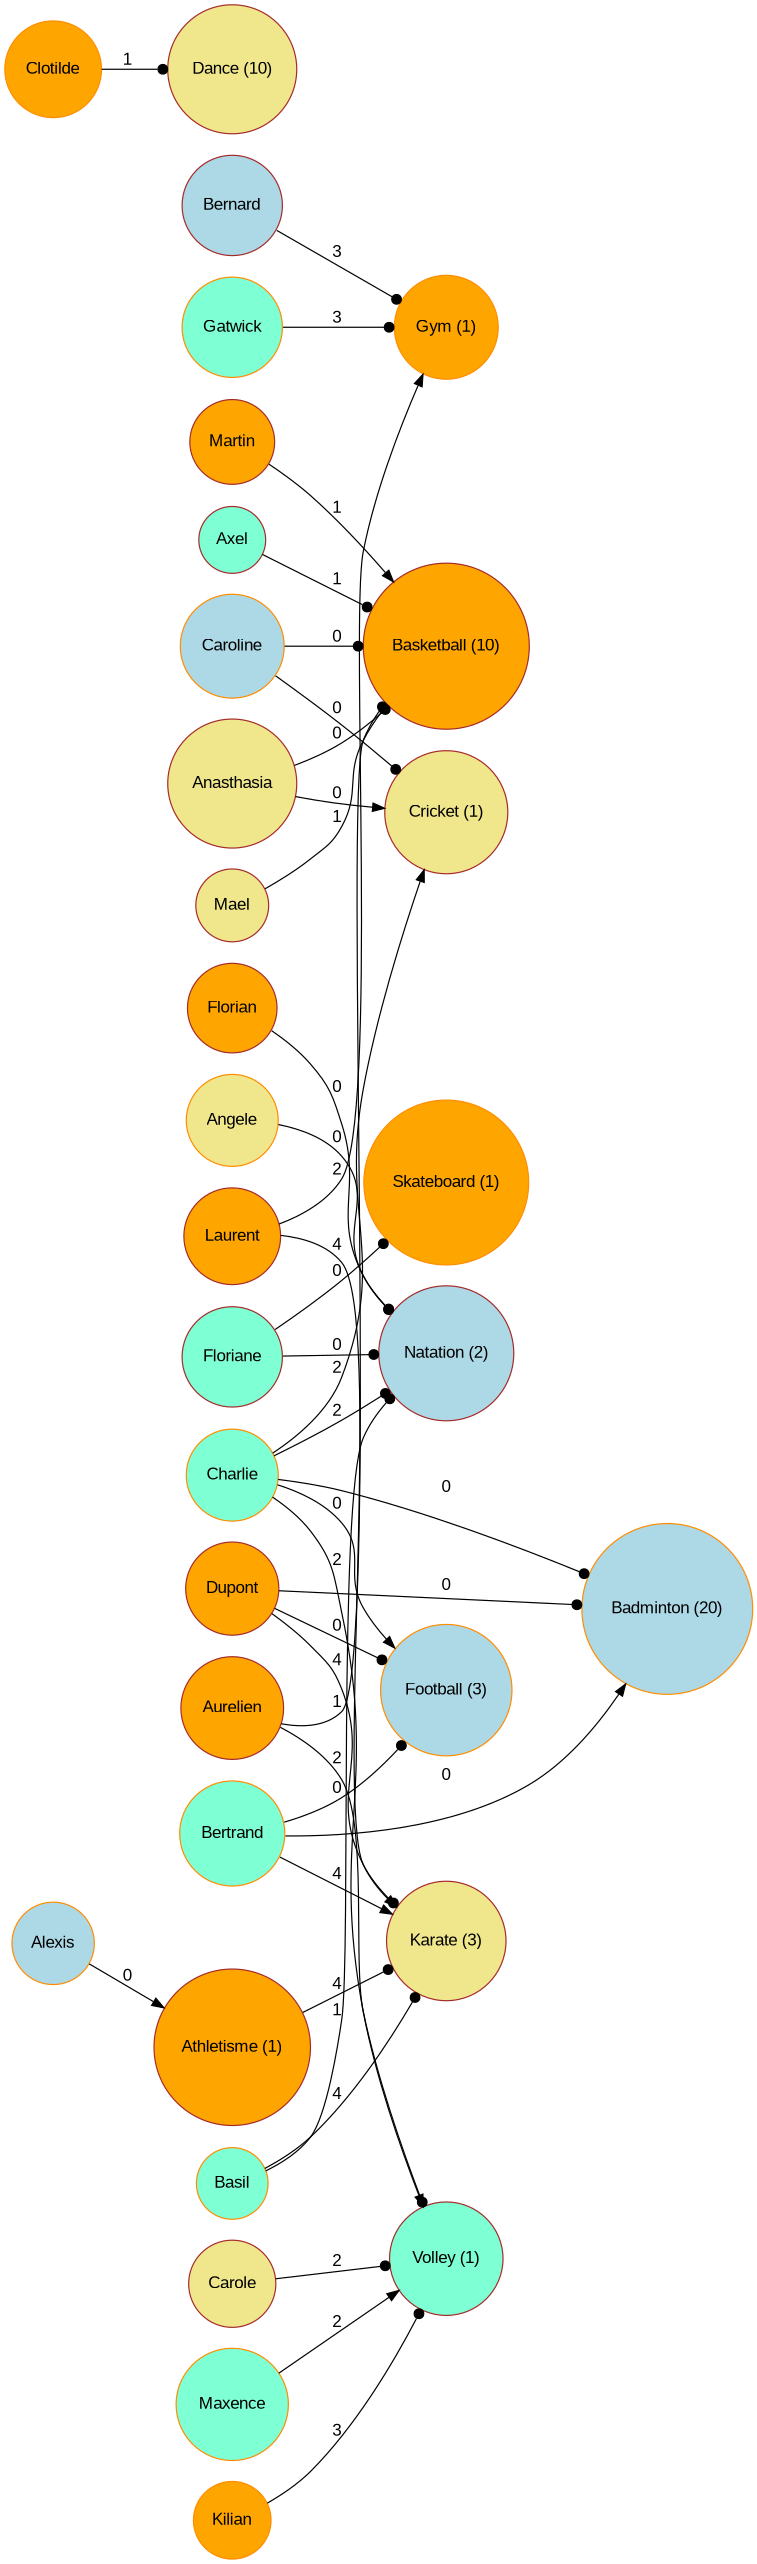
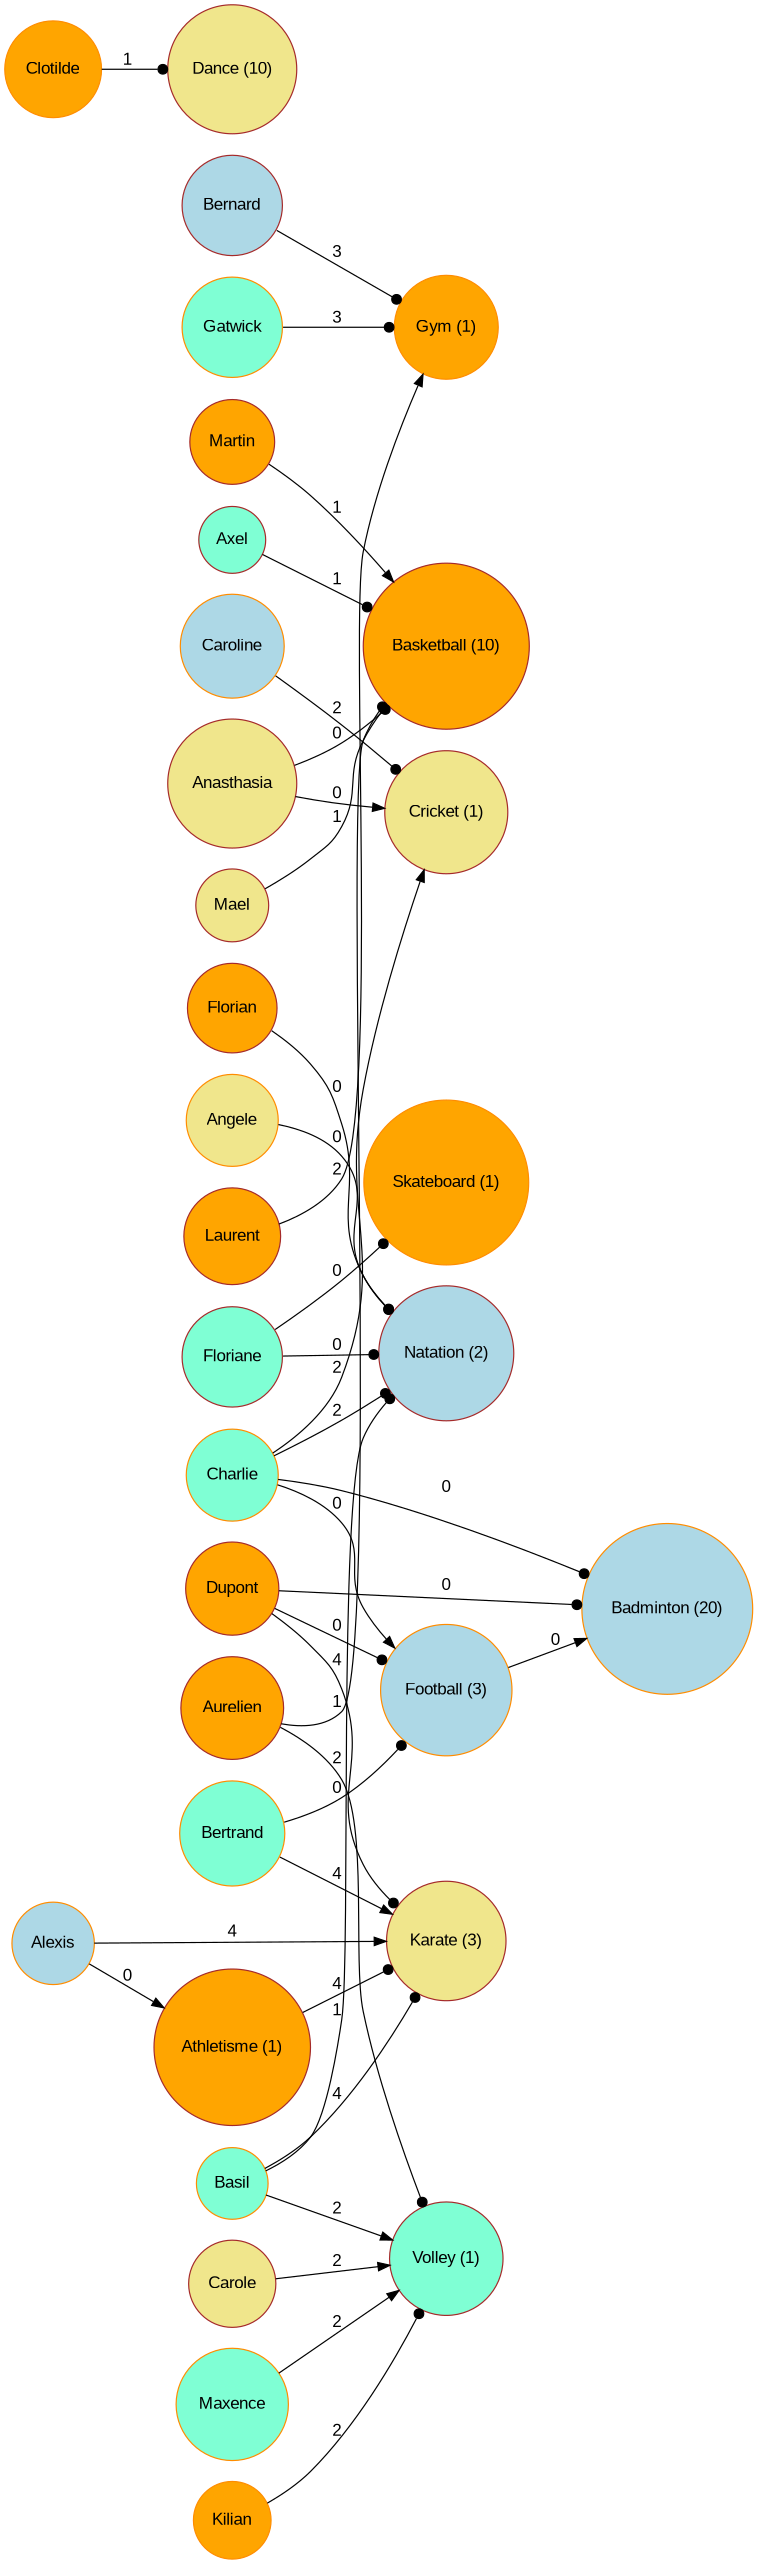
(319, 646) -> none
(337, 709) -> (337, 709)
(358, 1550) -> (234, 1942)
(473, 1810) -> (542, 1655)
(353, 1838) -> (324, 2216)
(328, 2273) -> (328, 2273)
(337, 2431) -> (337, 2431)
